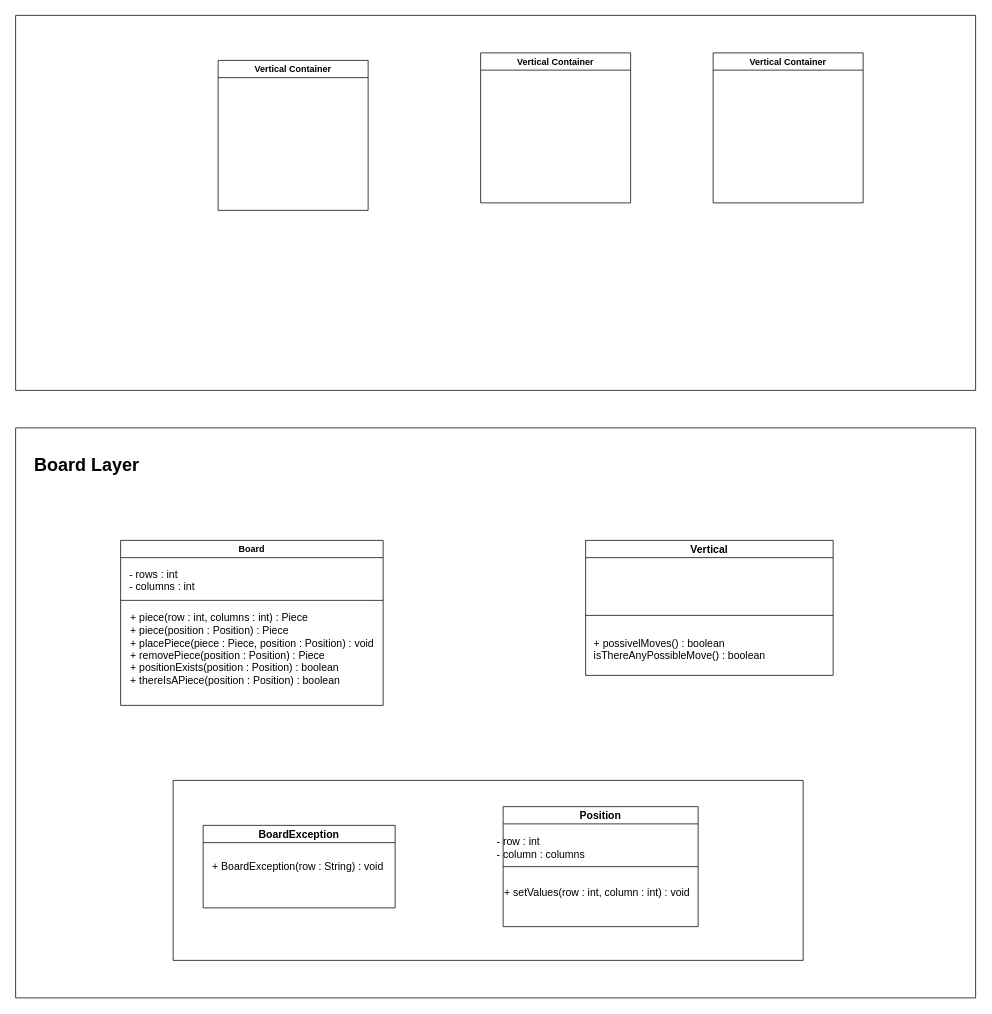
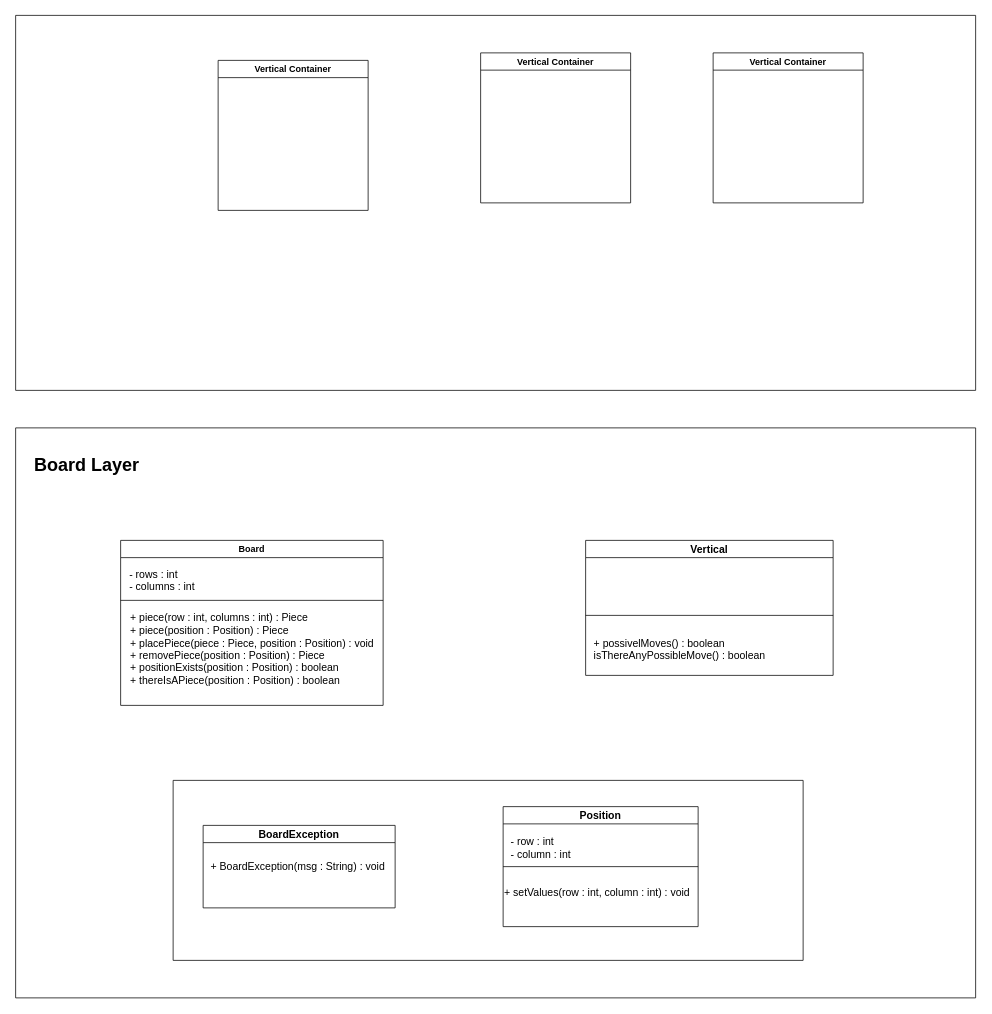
(541, 848) -> (541, 848)
(298, 867) -> (298, 867)
